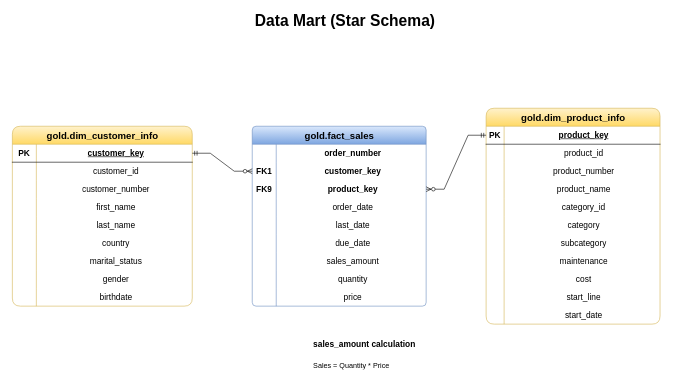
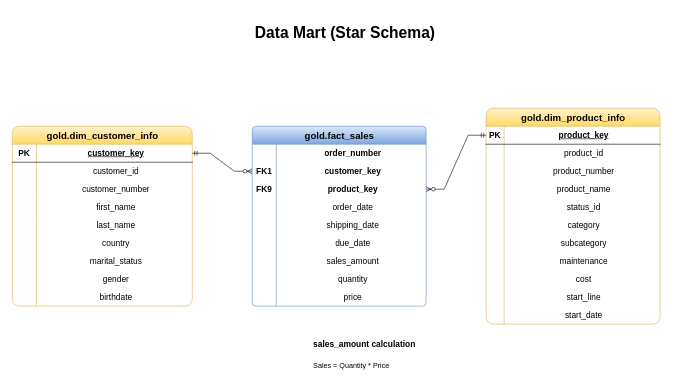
(345, 21) -> (345, 33)
(584, 207) -> (584, 207)
(353, 225) -> (353, 225)
